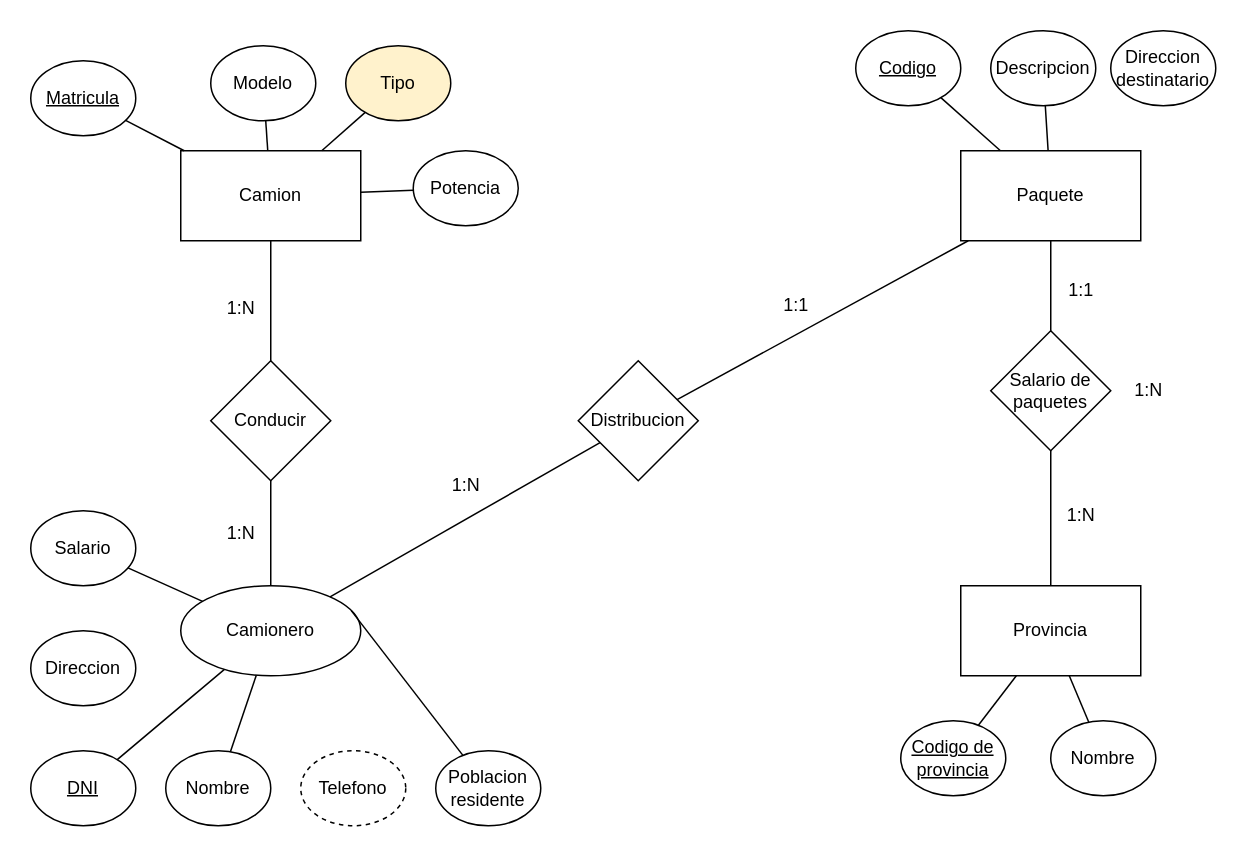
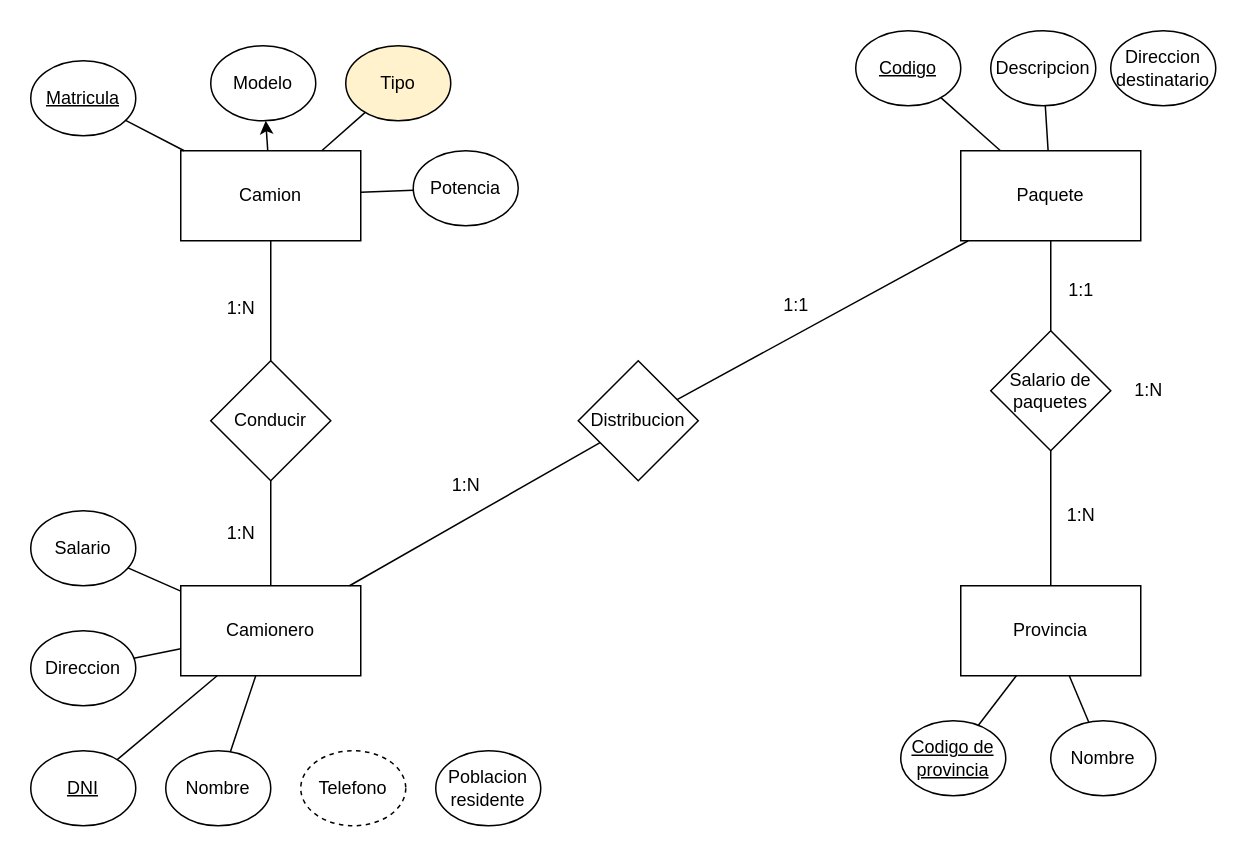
(266, 128) -> (267, 132)
(271, 631) -> (271, 631)
none -> (158, 653)
(407, 683) -> none
